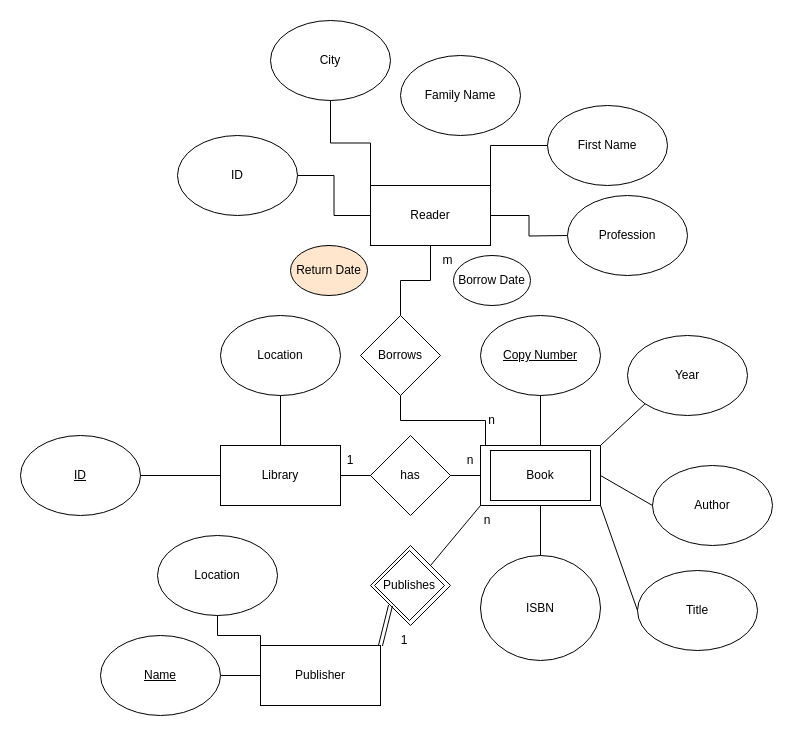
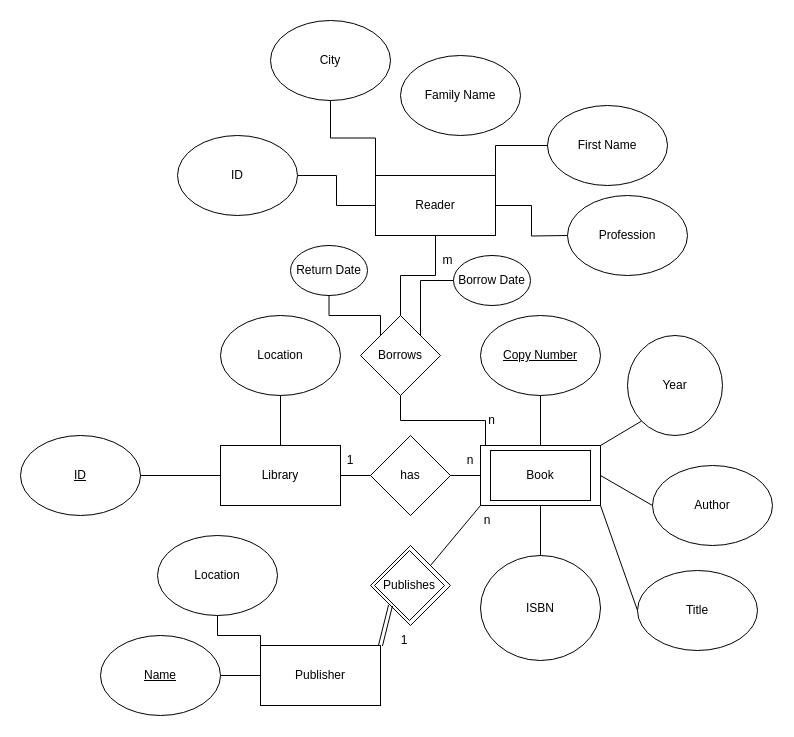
(431, 216) -> (436, 206)
(329, 271) -> (329, 271)
none -> (421, 309)
none -> (354, 316)
(688, 376) -> (675, 386)
